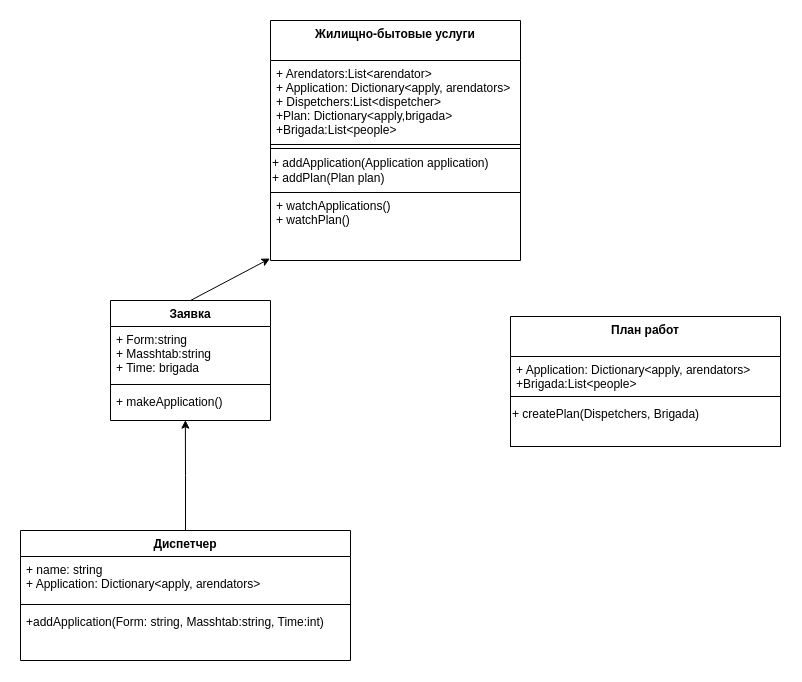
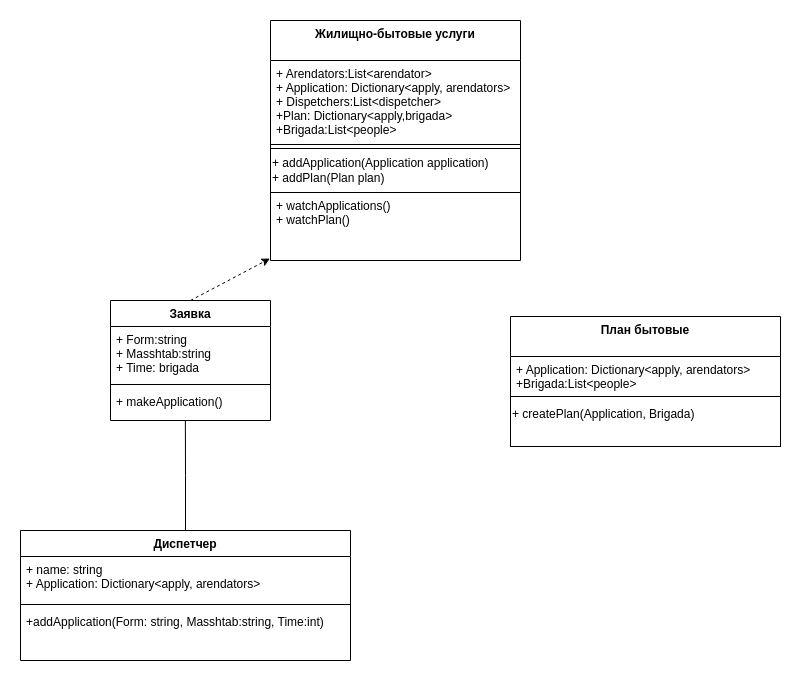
(228, 281) -> (228, 281)
(645, 330) -> (645, 330)
(617, 422) -> (614, 422)
(185, 428) -> (185, 426)
